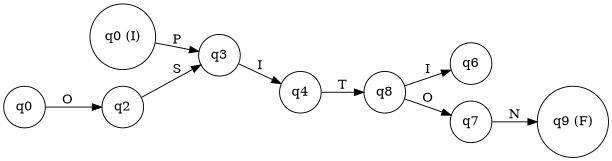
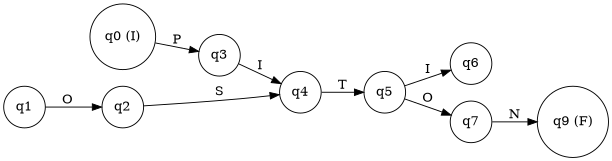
(167, 83) -> (207, 102)
(385, 92) -> (385, 92)
(25, 107) -> (25, 107)
